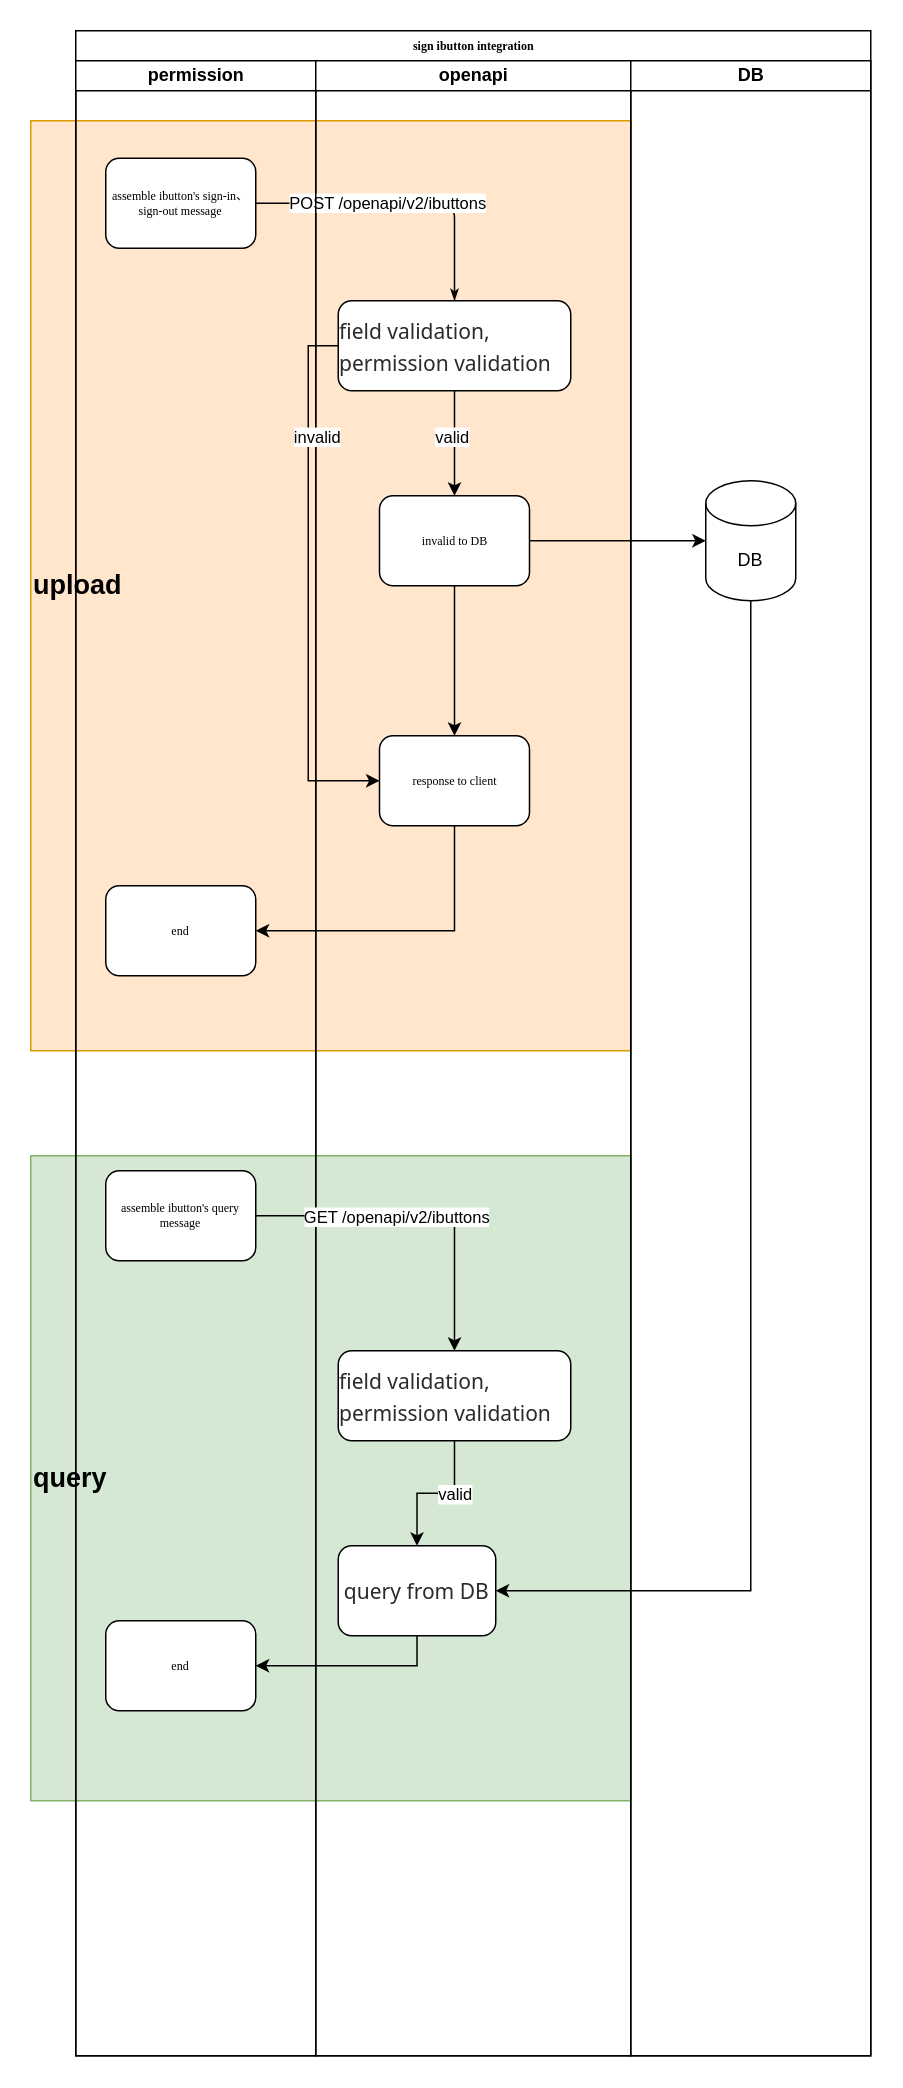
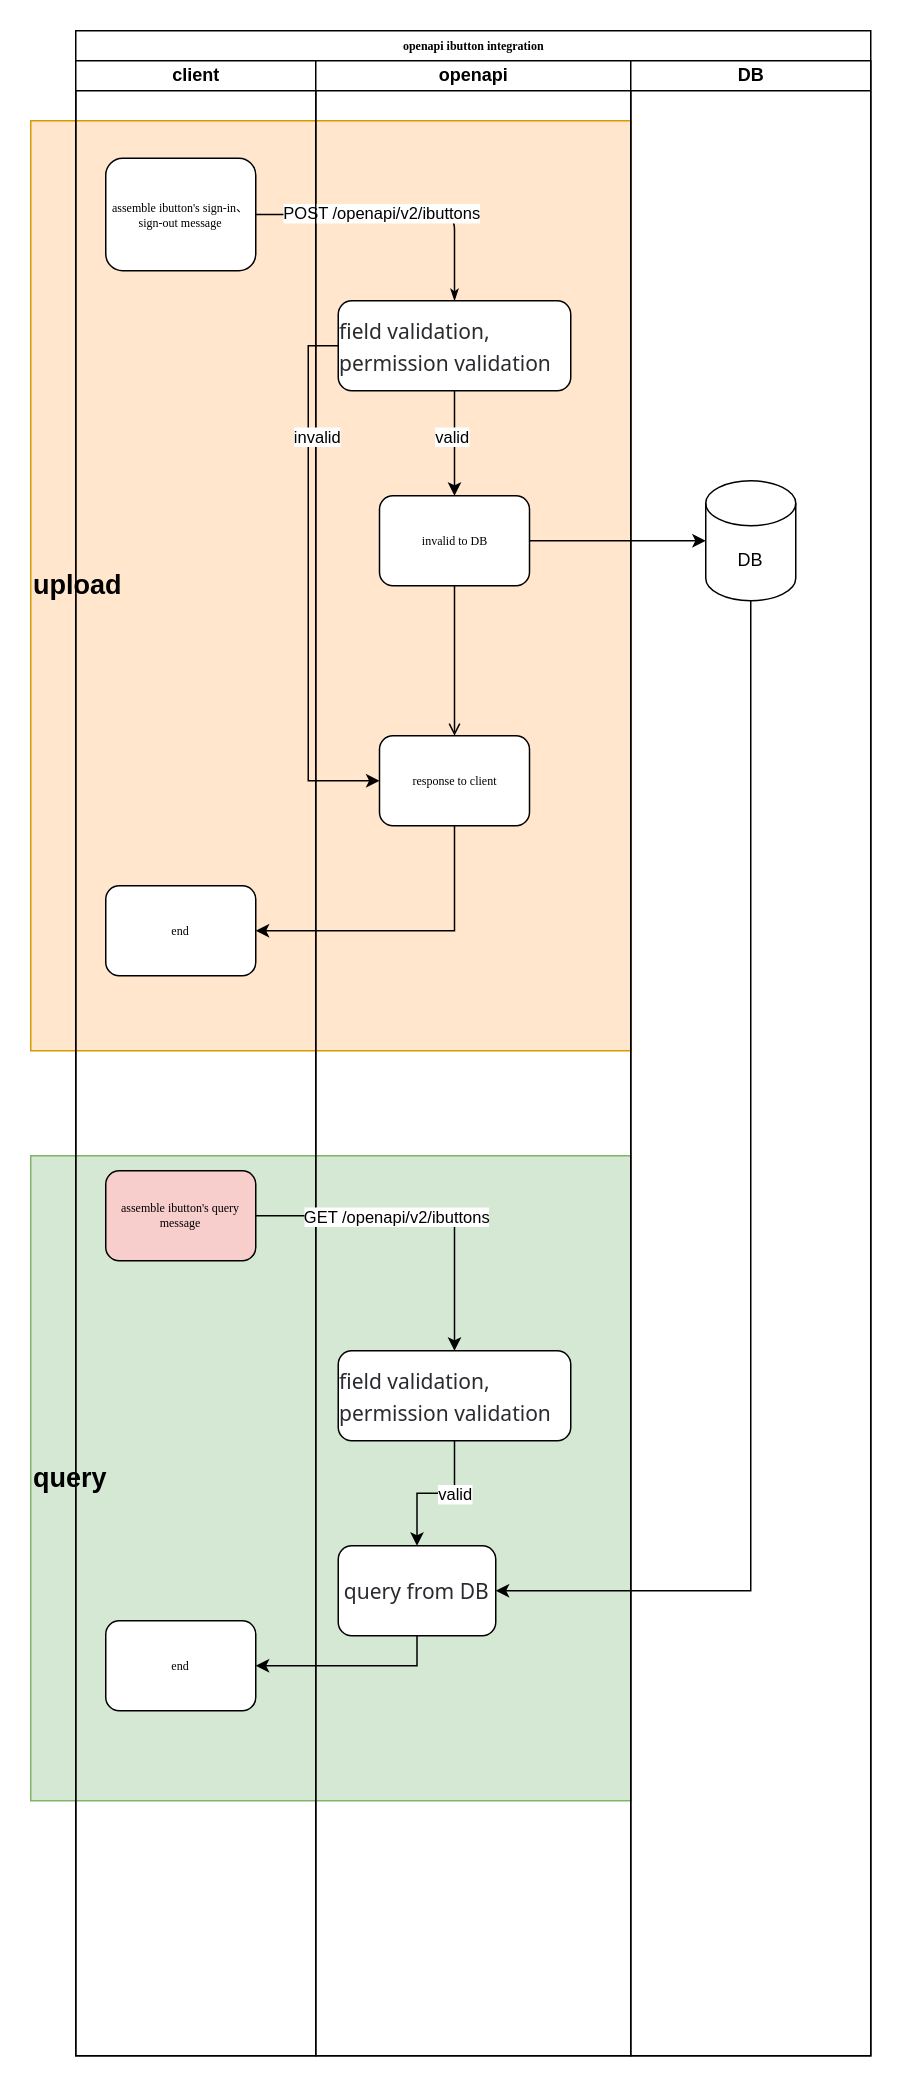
(474, 46) -> (474, 46)
(197, 76) -> (197, 76)
(181, 203) -> (181, 215)
(455, 724) -> (455, 726)
(181, 1216) -> (181, 1216)
